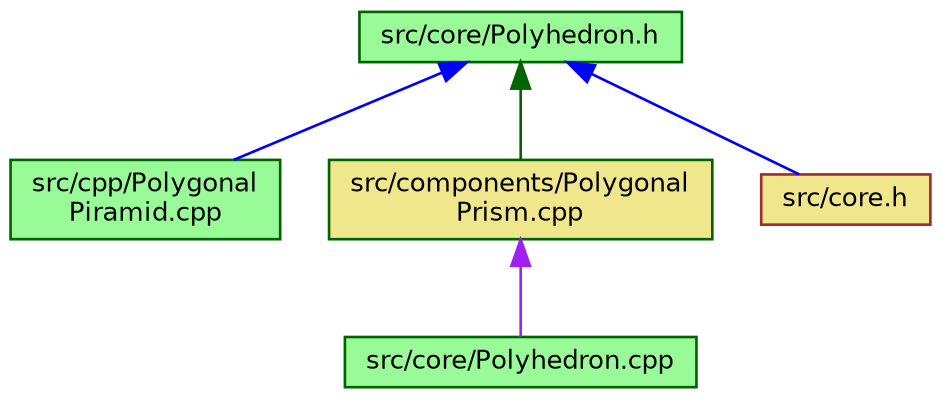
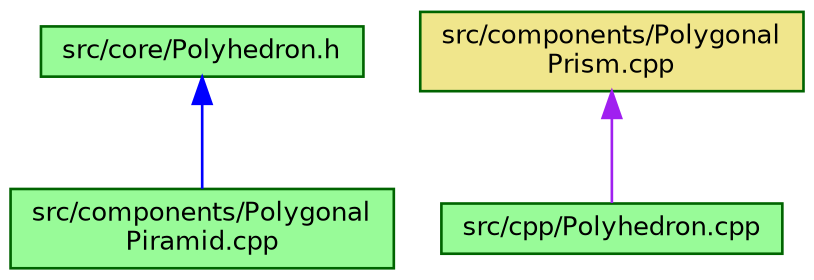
(521, 125) -> none
(145, 200) -> (202, 229)
(846, 200) -> none
(521, 362) -> (612, 229)
